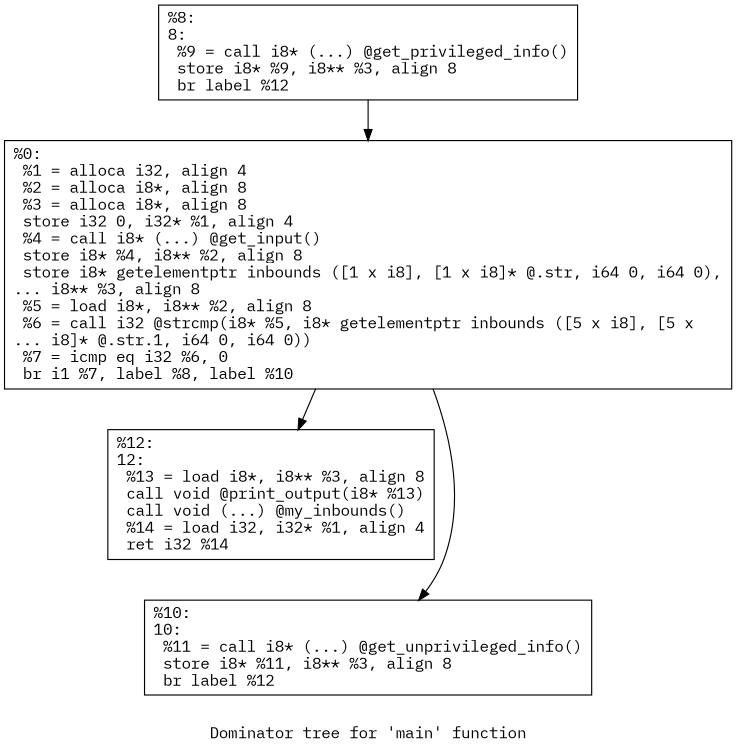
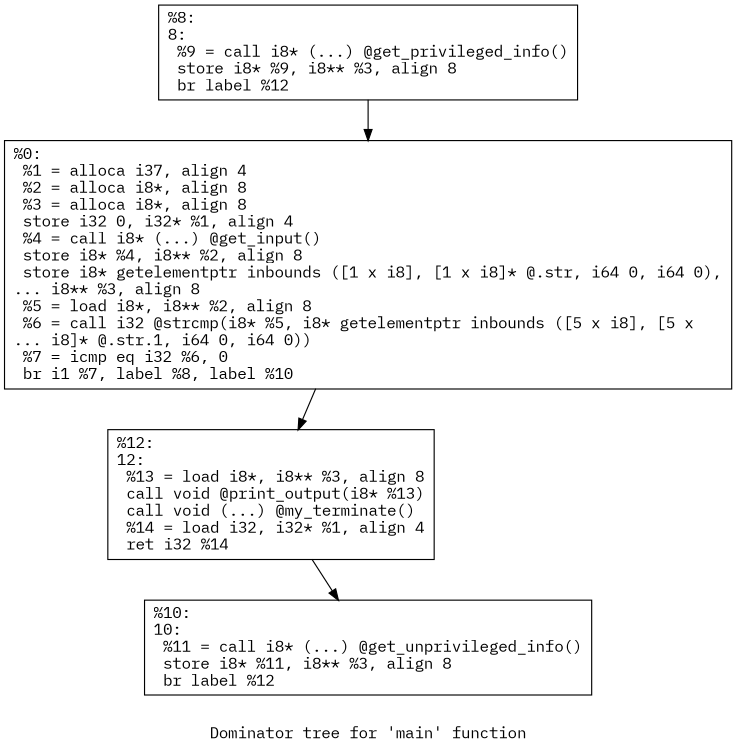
(130, 171) -> (130, 171)
(454, 492) -> (322, 575)
(261, 511) -> (266, 511)
